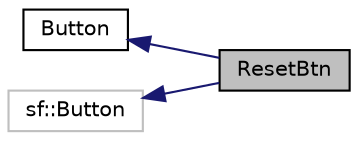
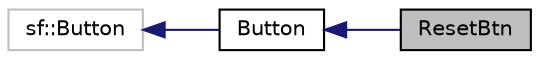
(192, 88) -> (192, 30)
